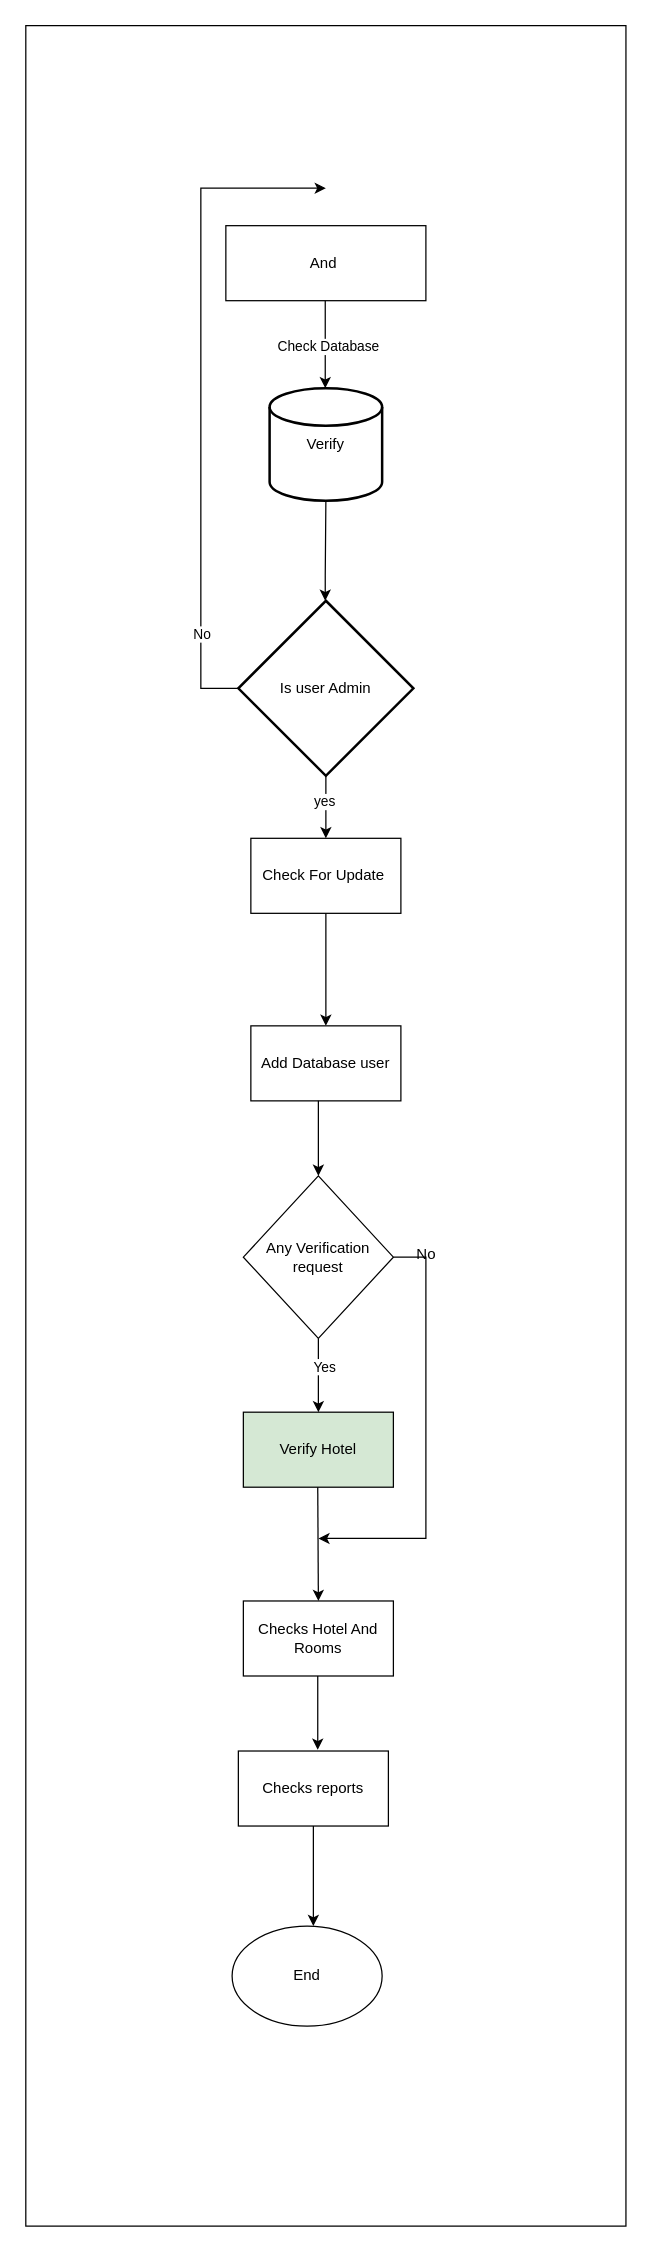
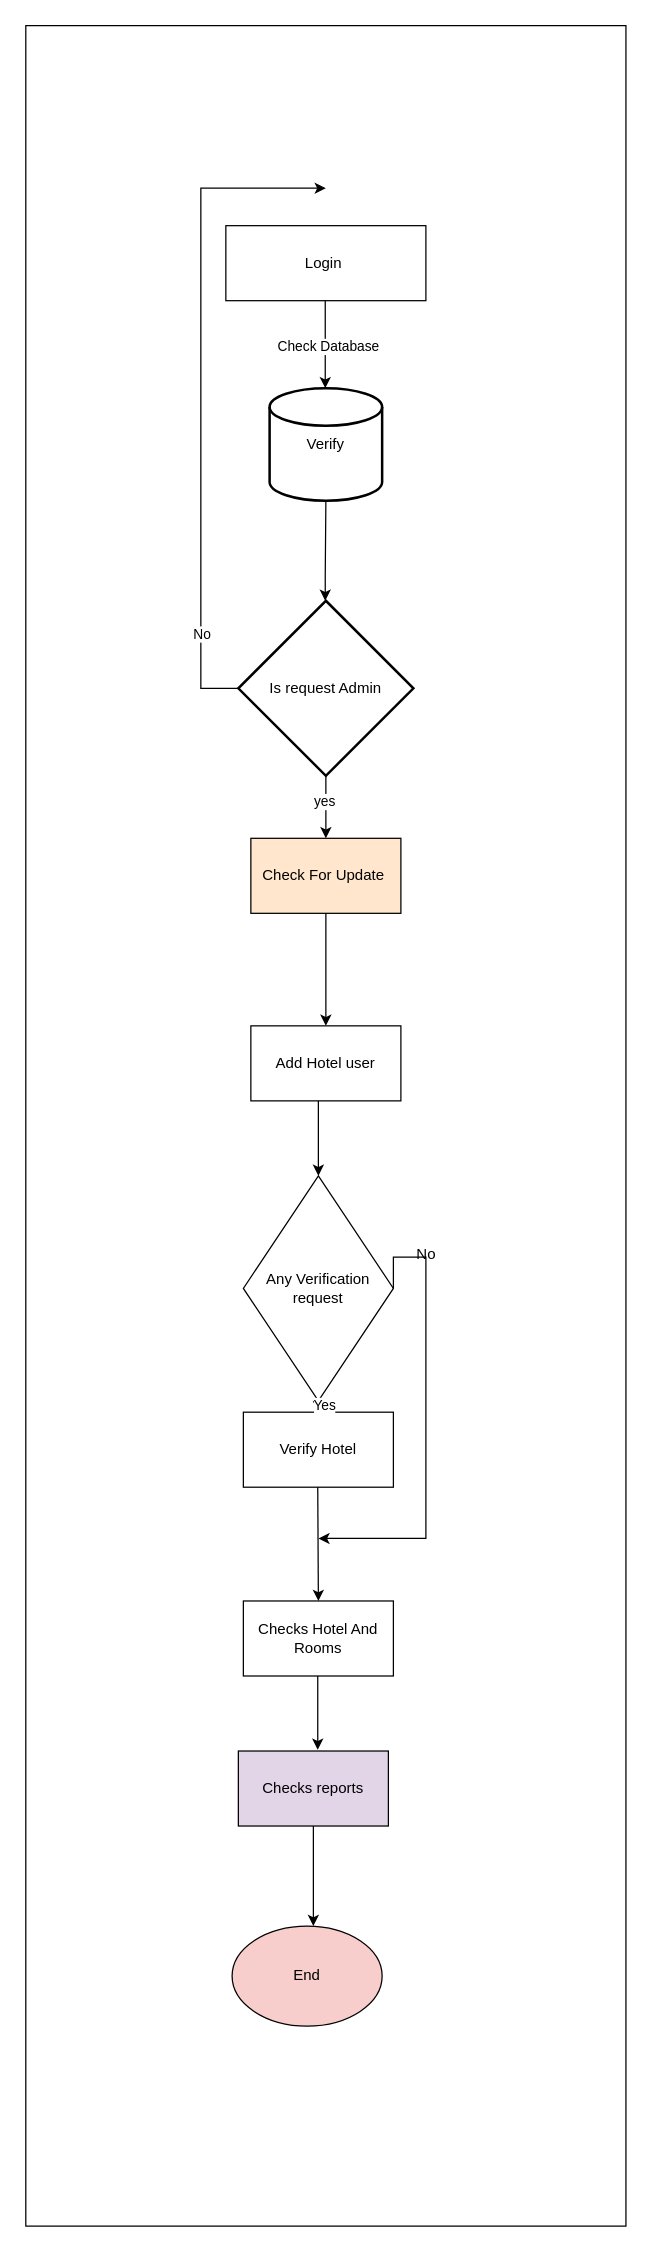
(326, 263) -> (326, 263)
(326, 688) -> (326, 688)
(326, 876) -> (326, 876)
(326, 1063) -> (326, 1063)
(318, 1257) -> (318, 1288)
(318, 1449) -> (318, 1449)
(313, 1788) -> (313, 1788)
(307, 1976) -> (307, 1976)
